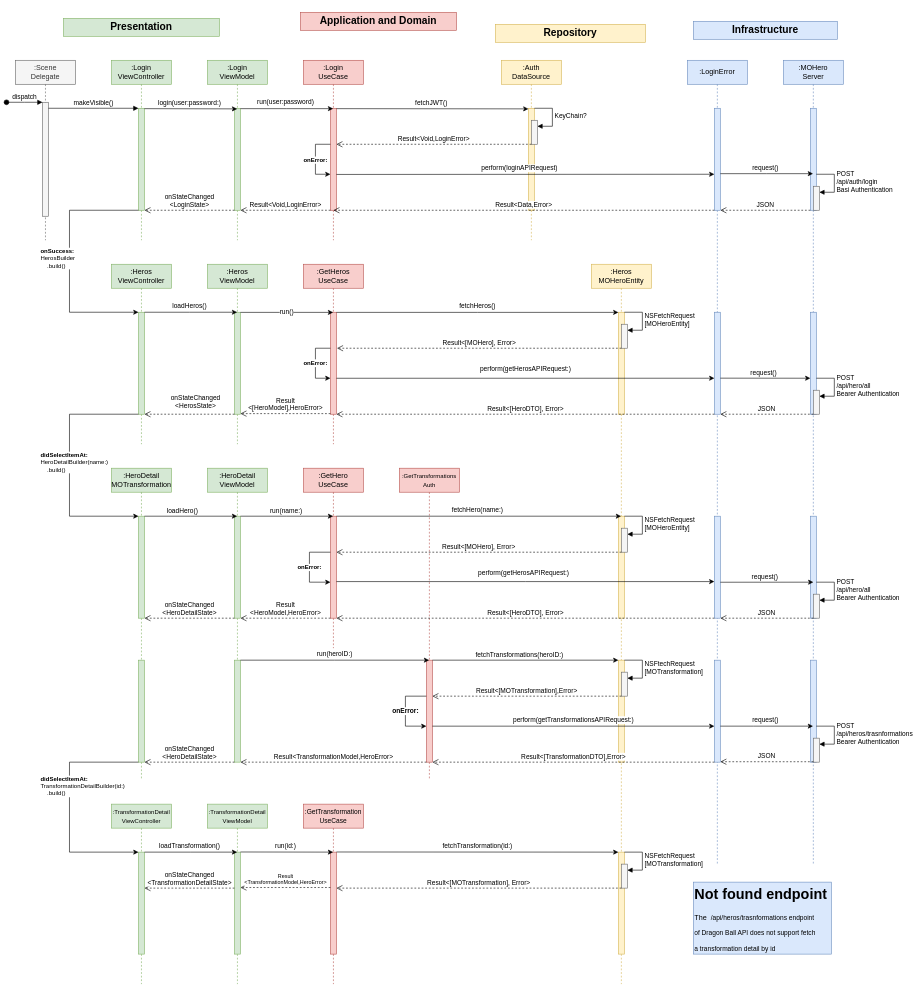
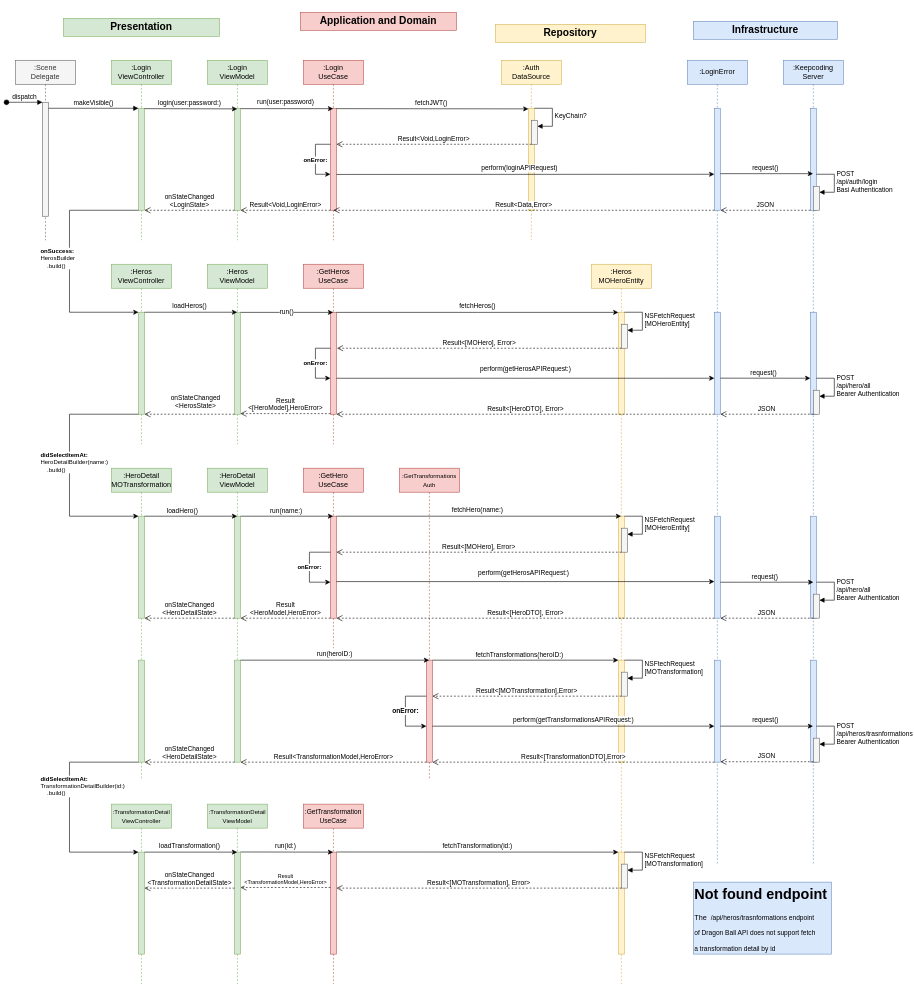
(813, 72) -> (813, 72)
